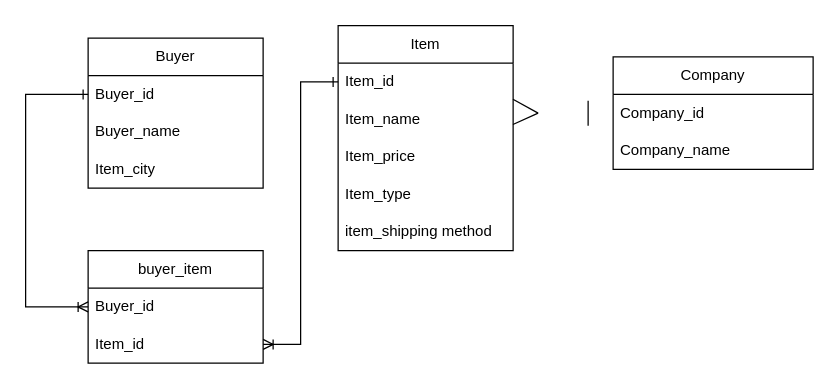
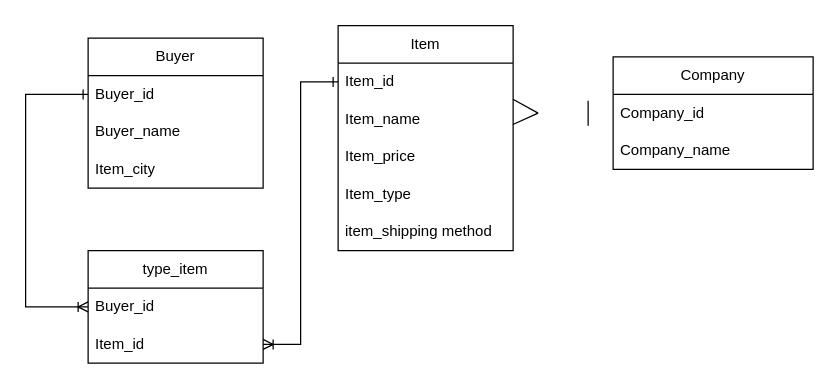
(176, 269) -> (176, 269)
